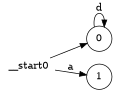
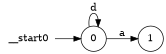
(67, 72) -> (119, 39)
